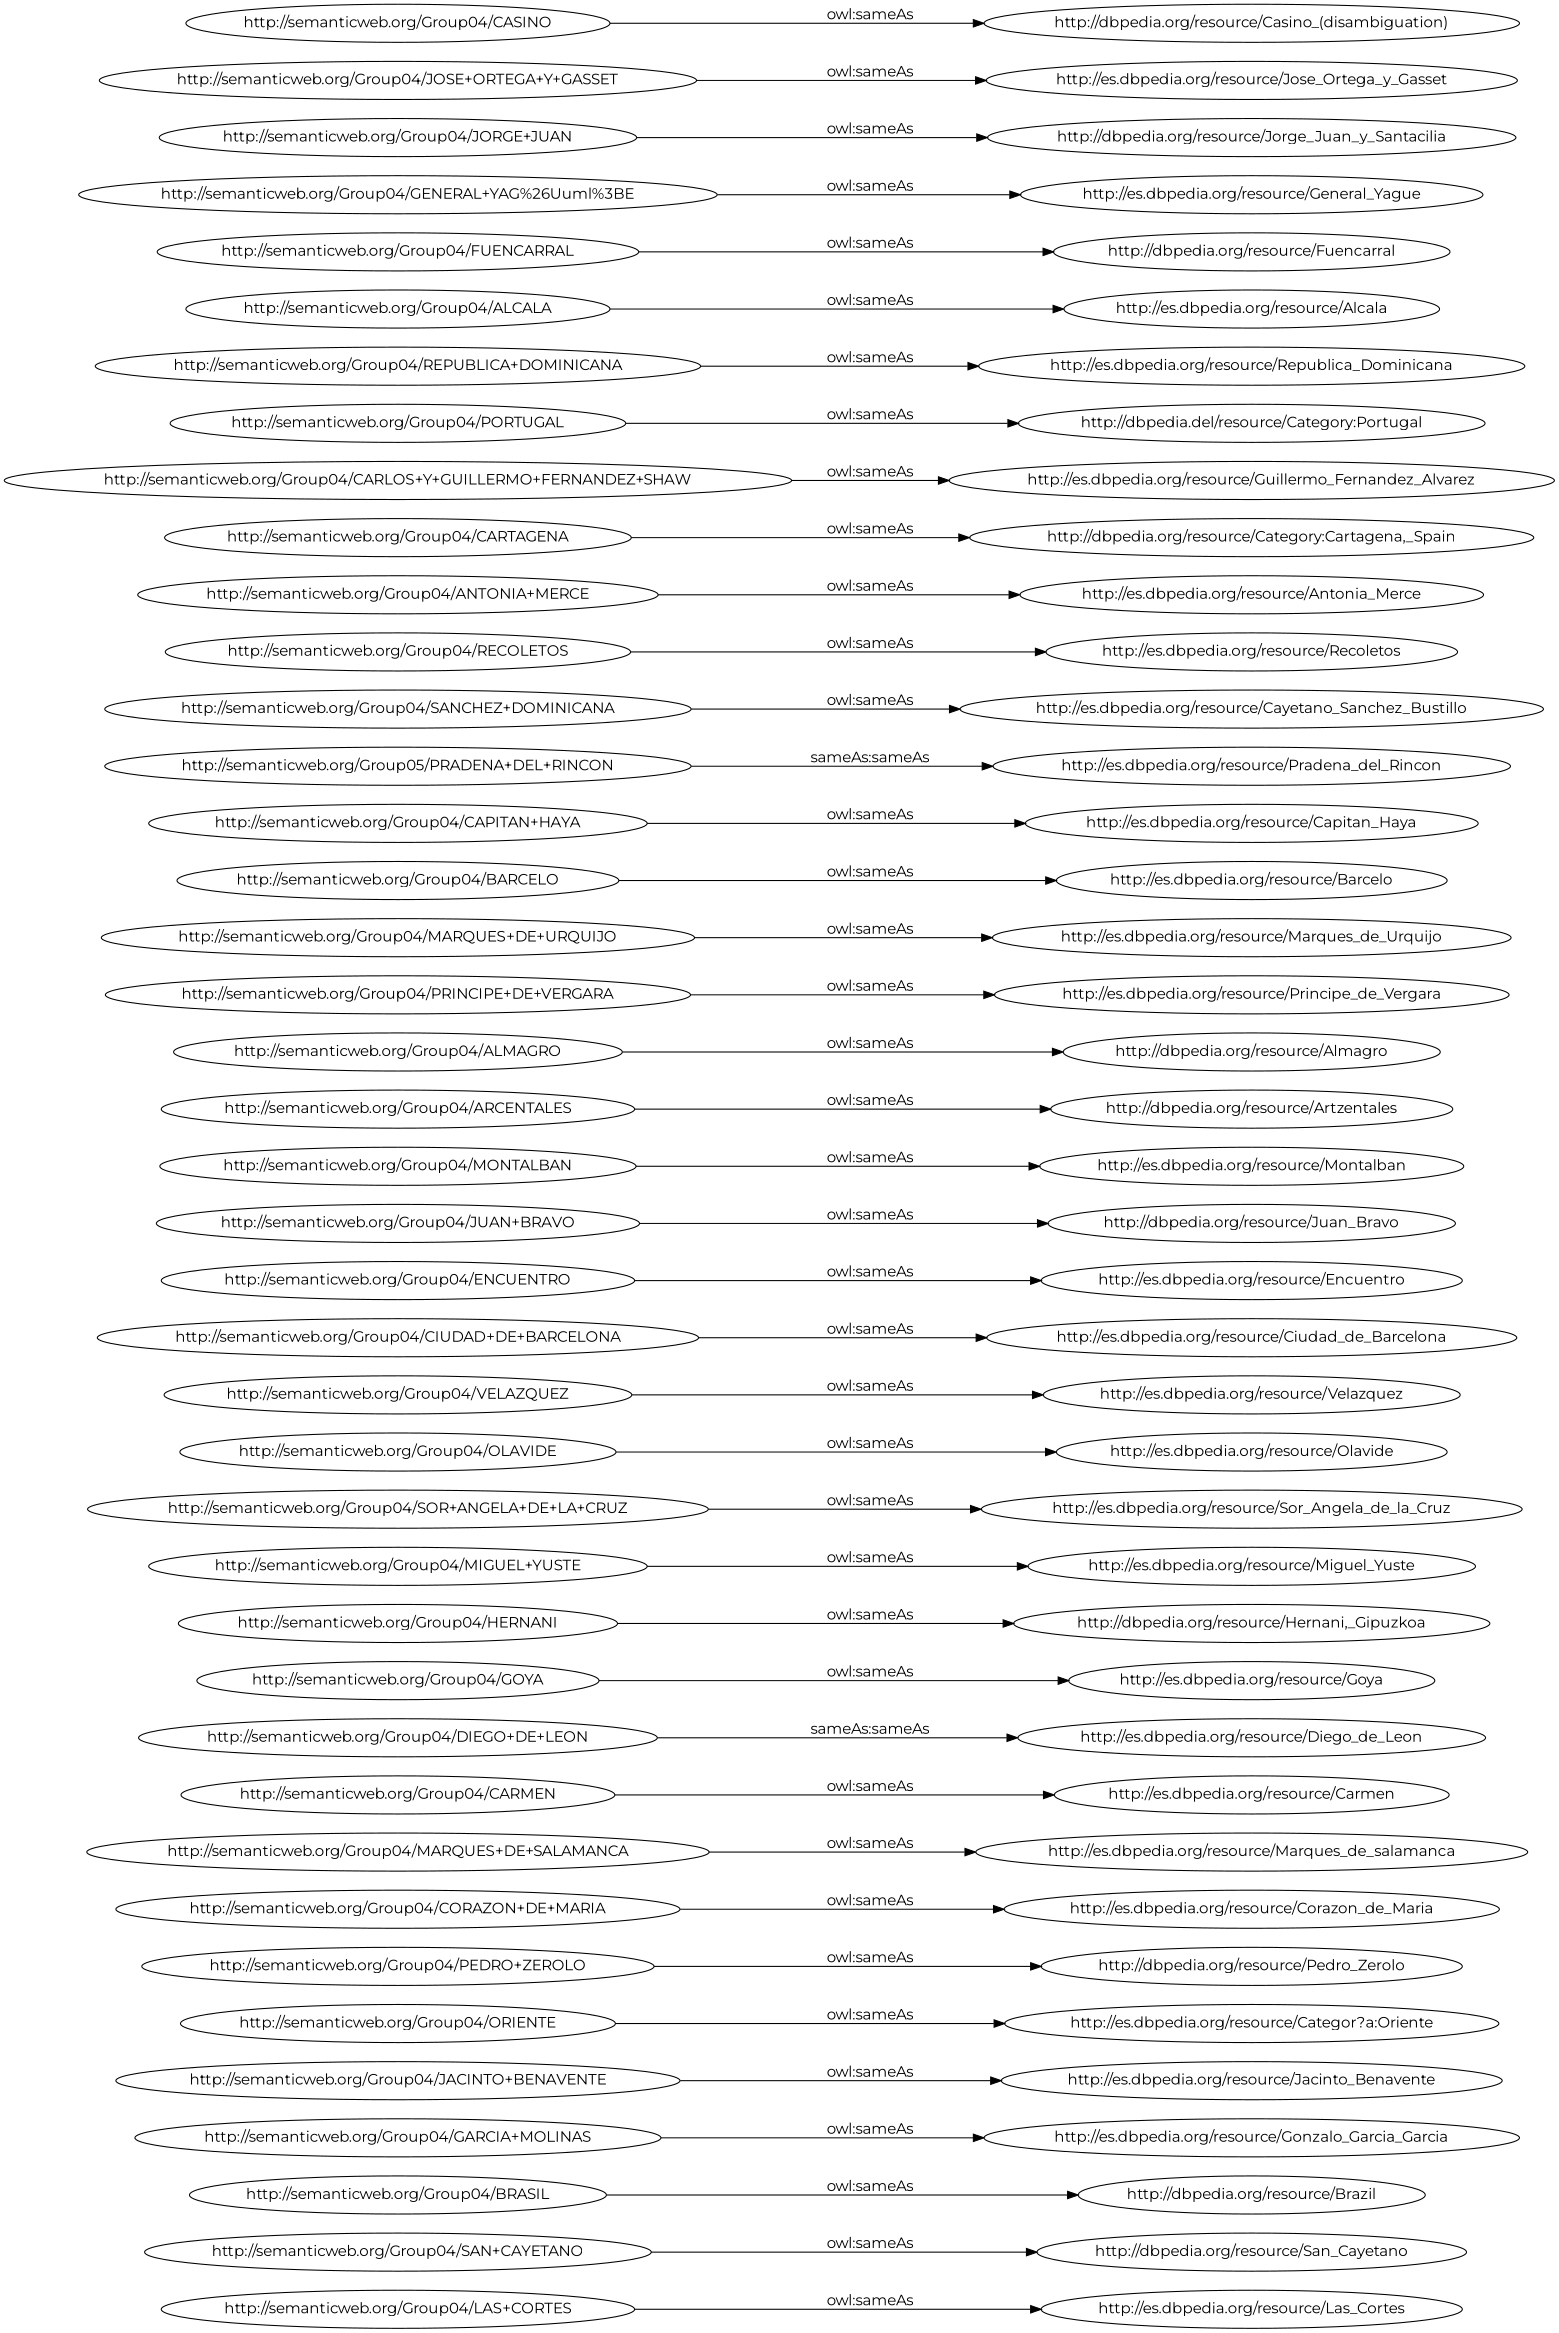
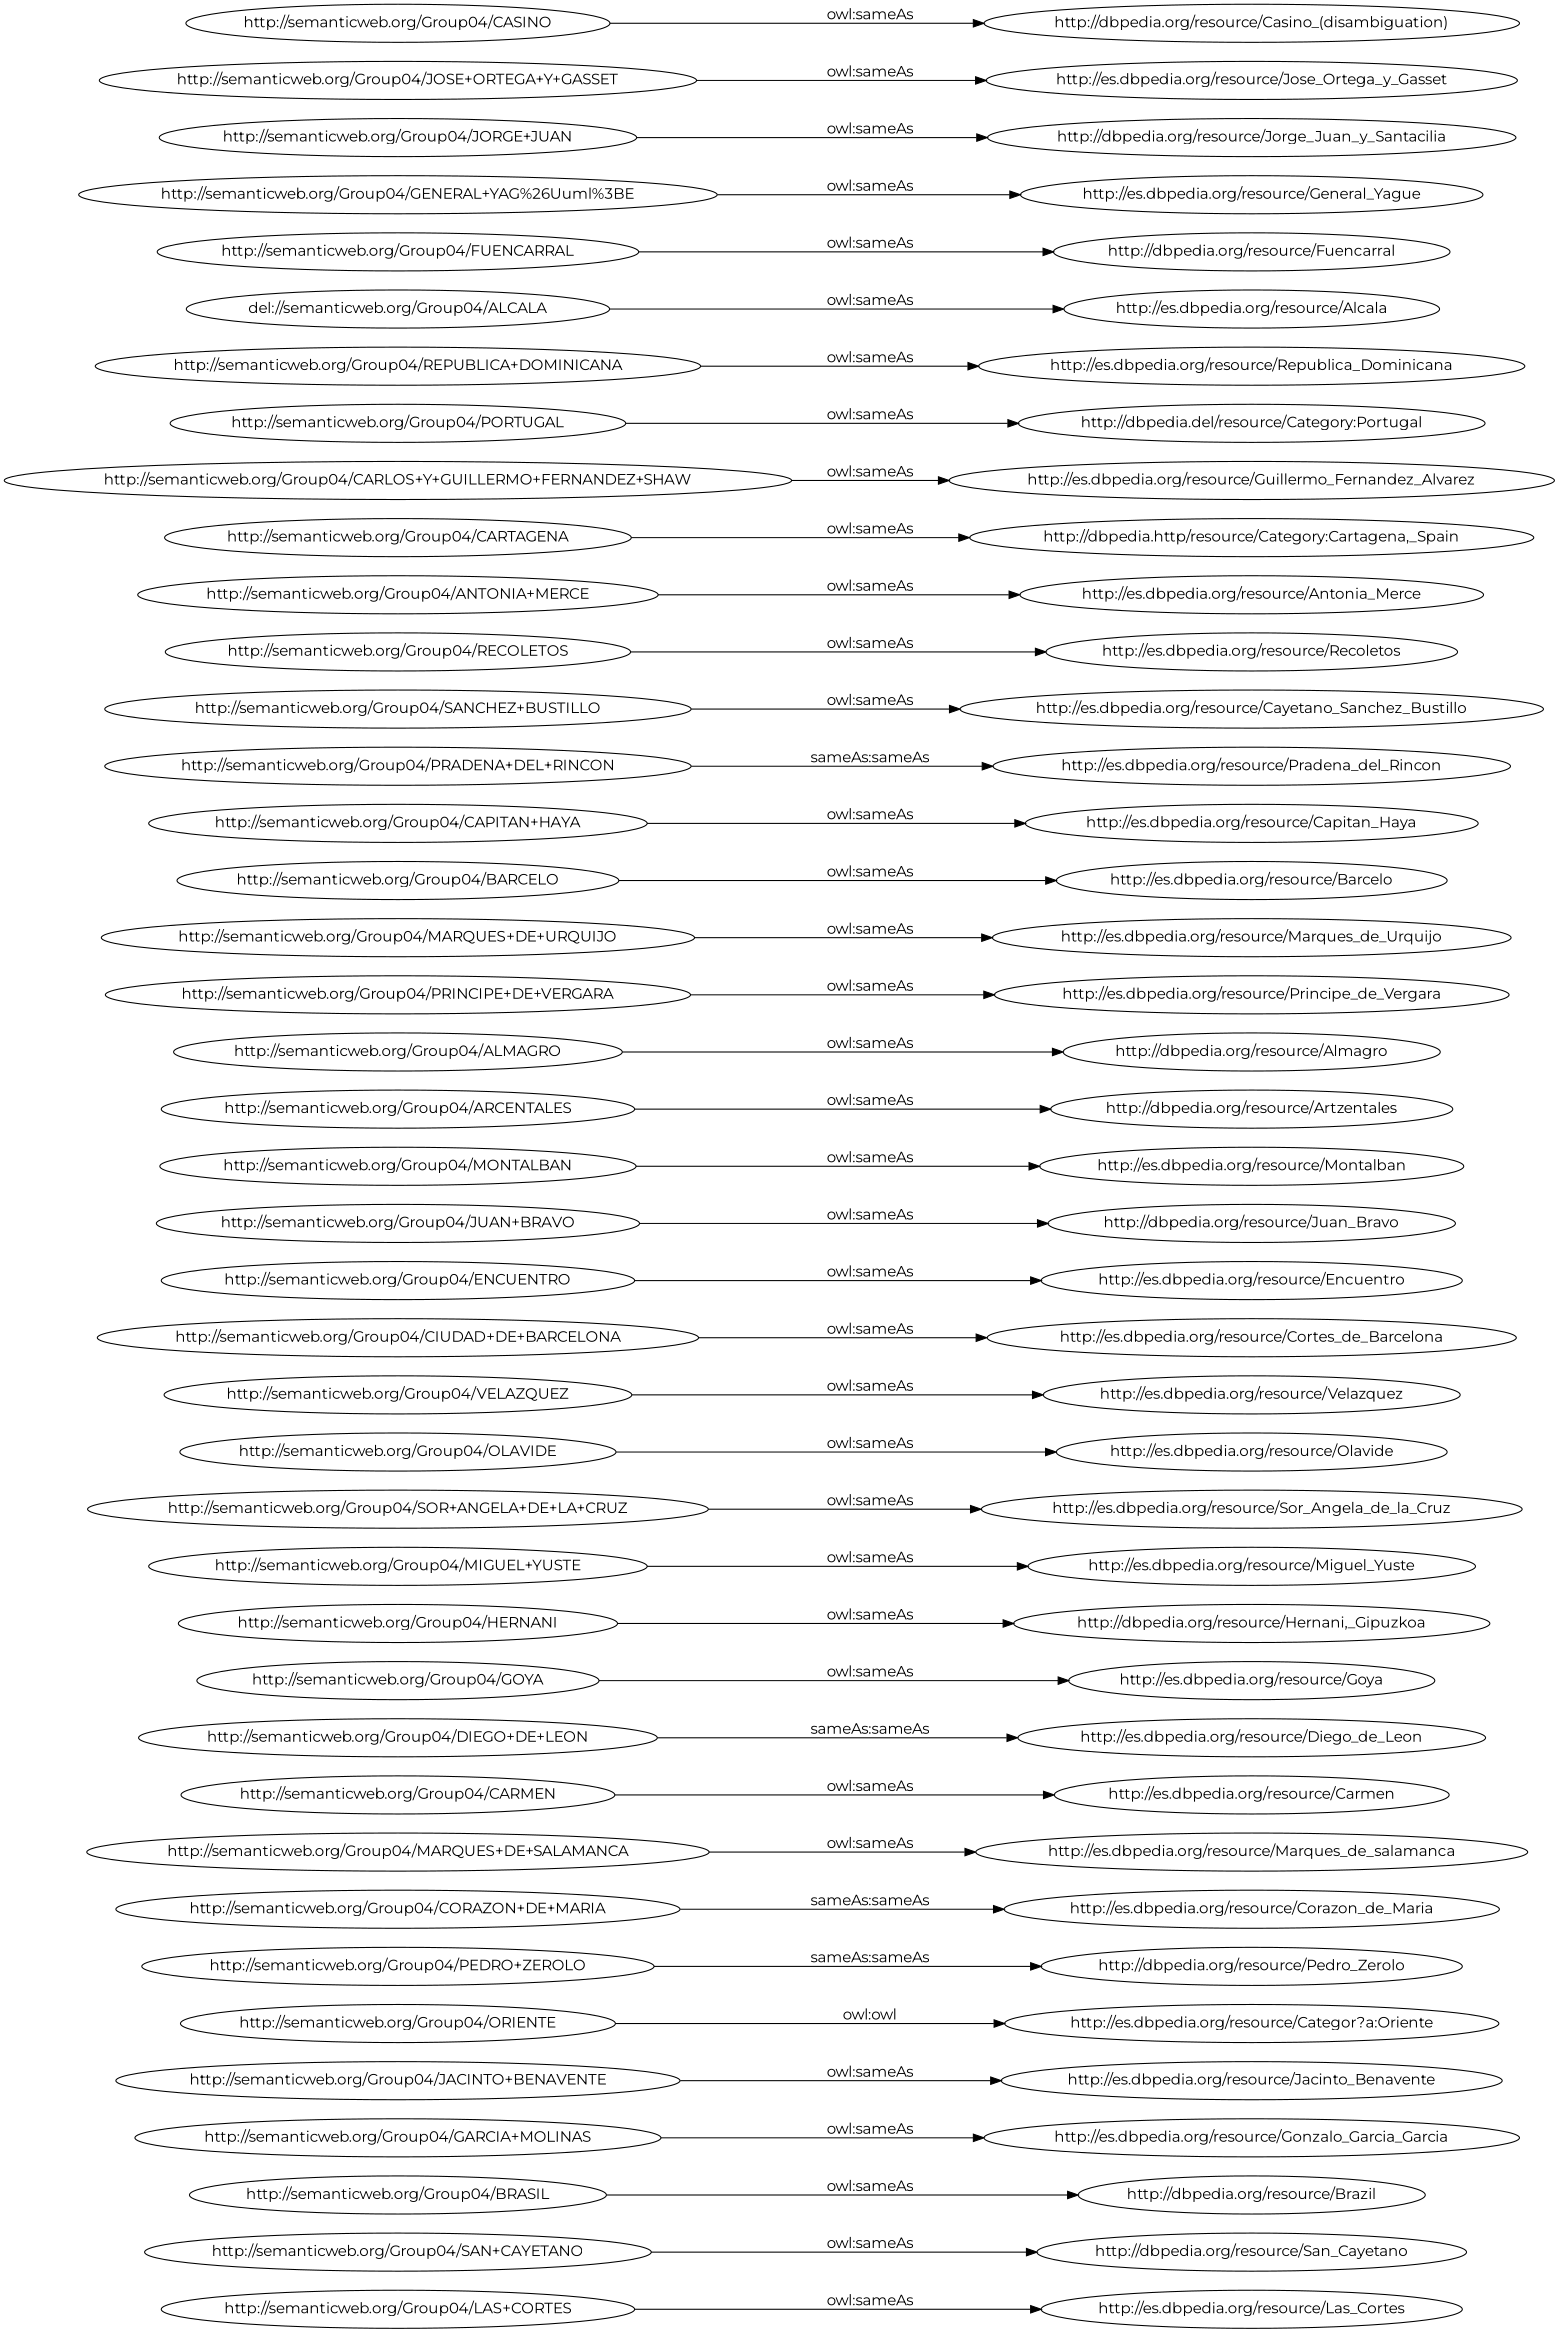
(398, 309) -> (398, 309)
(1252, 538) -> (1252, 538)
(398, 709) -> (398, 709)
(398, 766) -> (398, 766)
(1252, 1338) -> (1252, 1338)
(870, 1901) -> (870, 1901)
(870, 1958) -> (870, 1958)
(870, 2016) -> (870, 2016)
